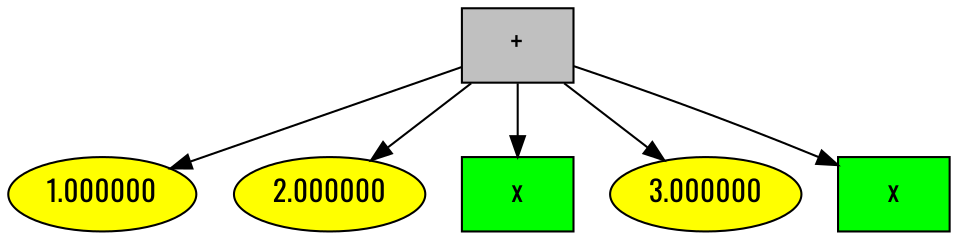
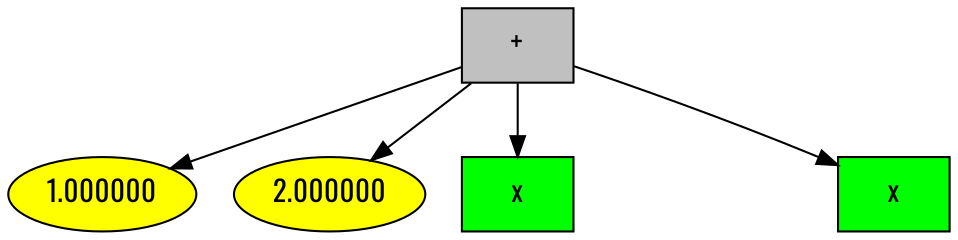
(706, 194) -> none
